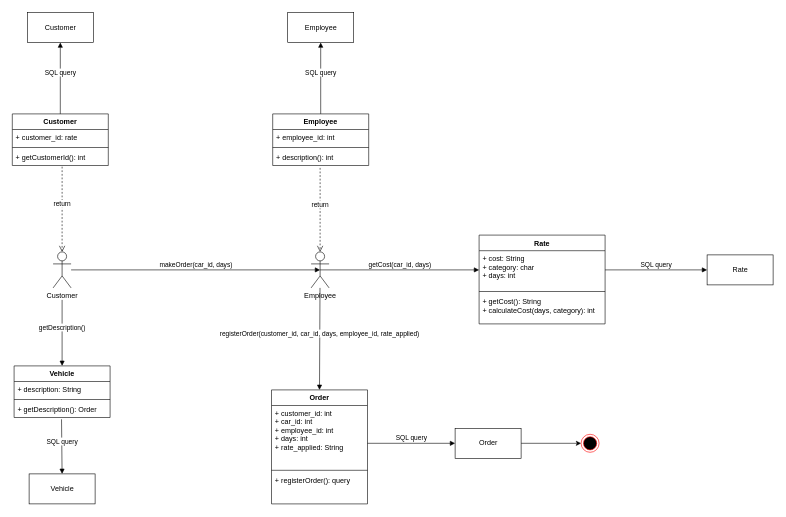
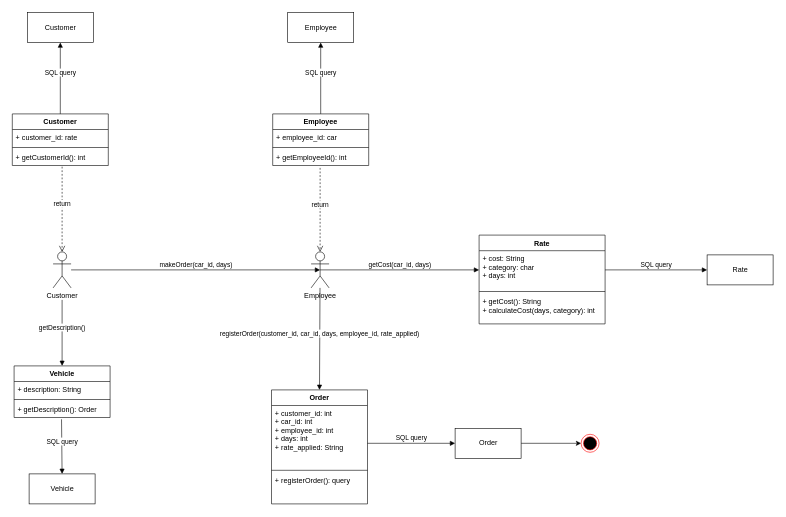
(307, 137) -> (308, 137)
(311, 158) -> (316, 158)
